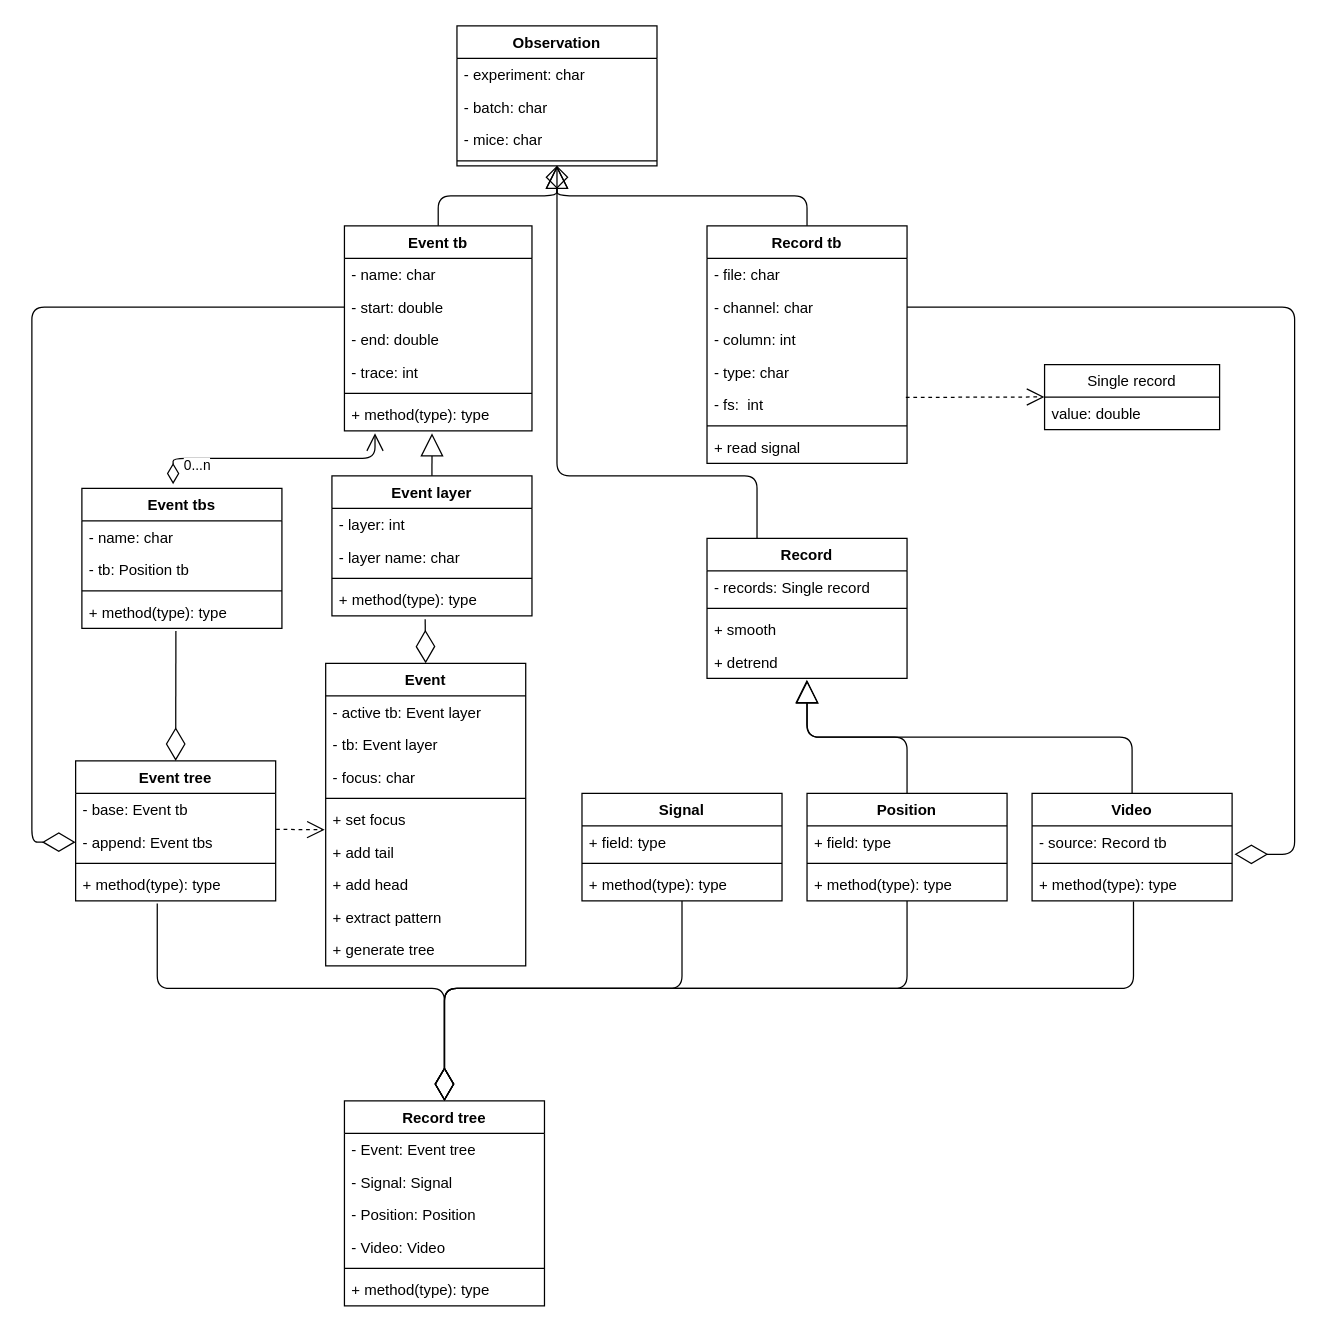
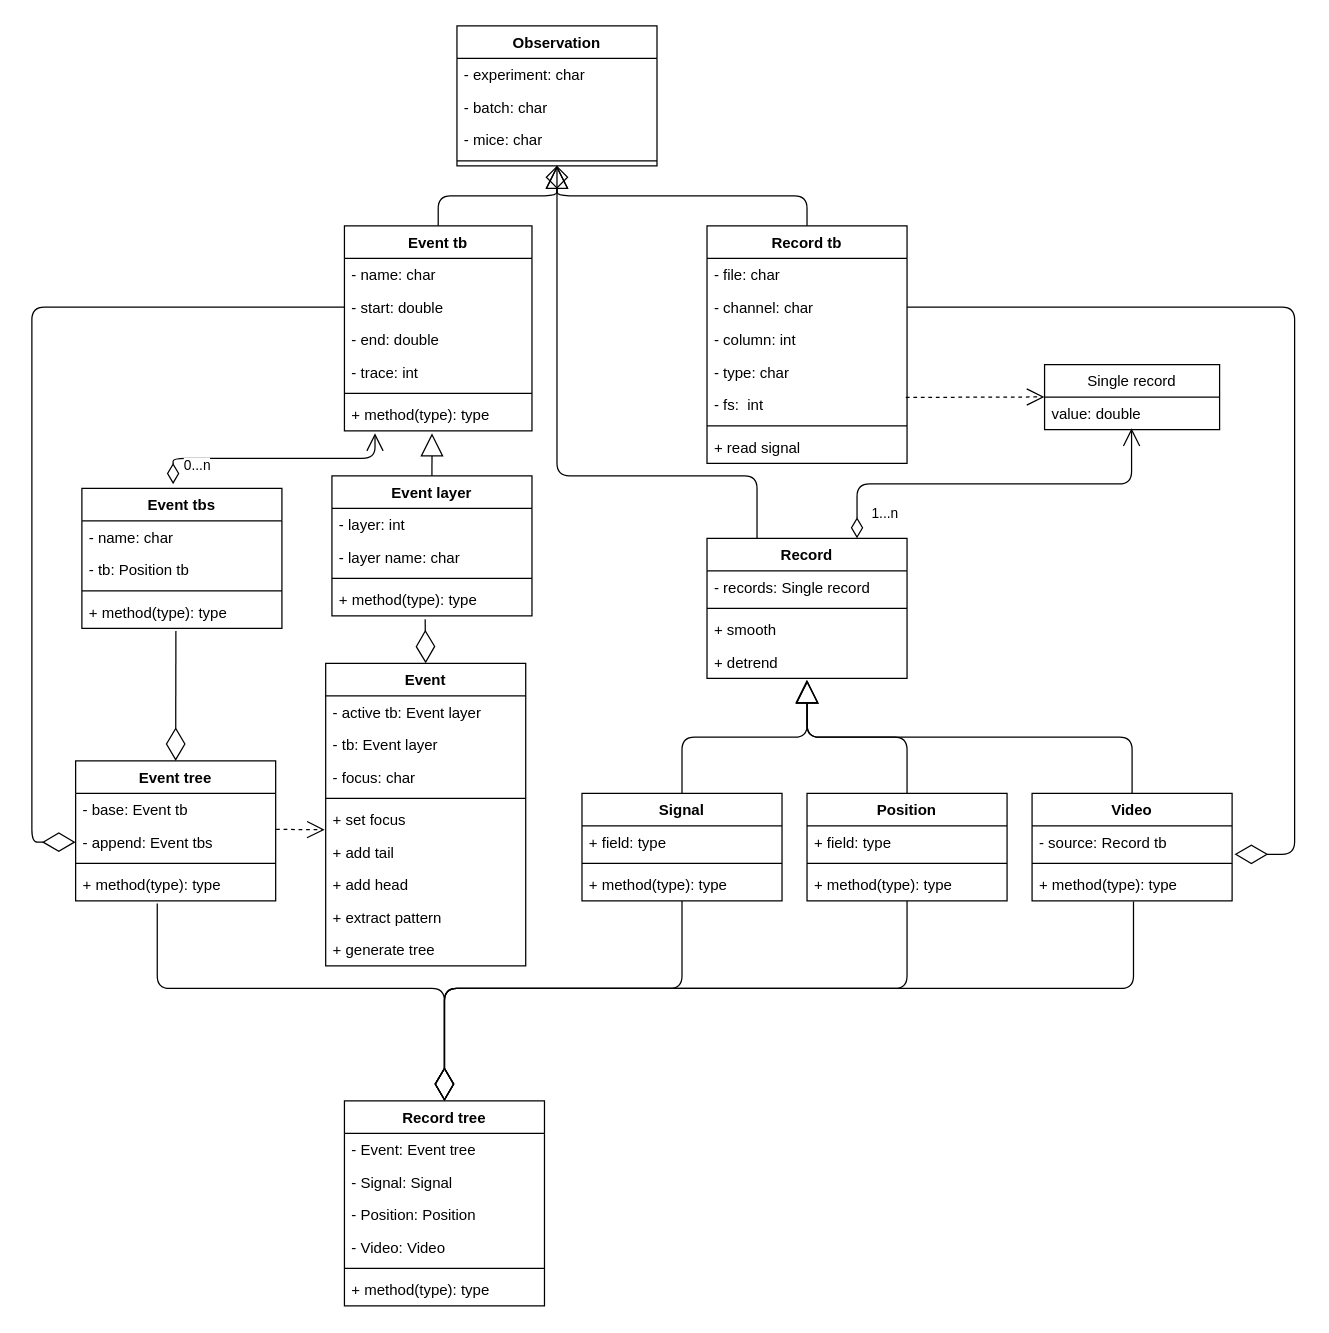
none -> (1004, 484)
none -> (719, 737)
